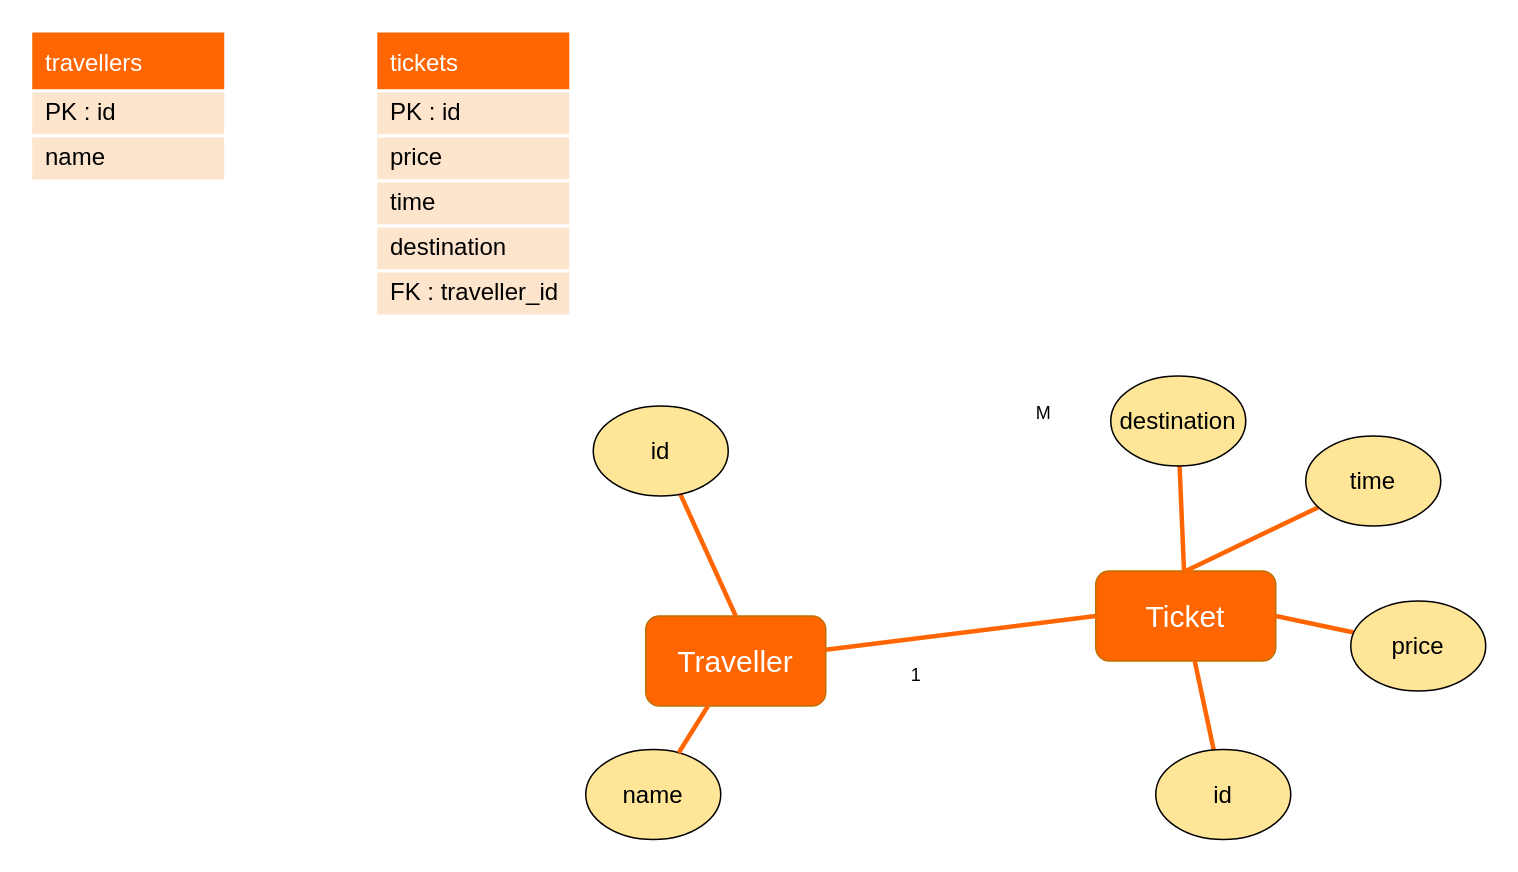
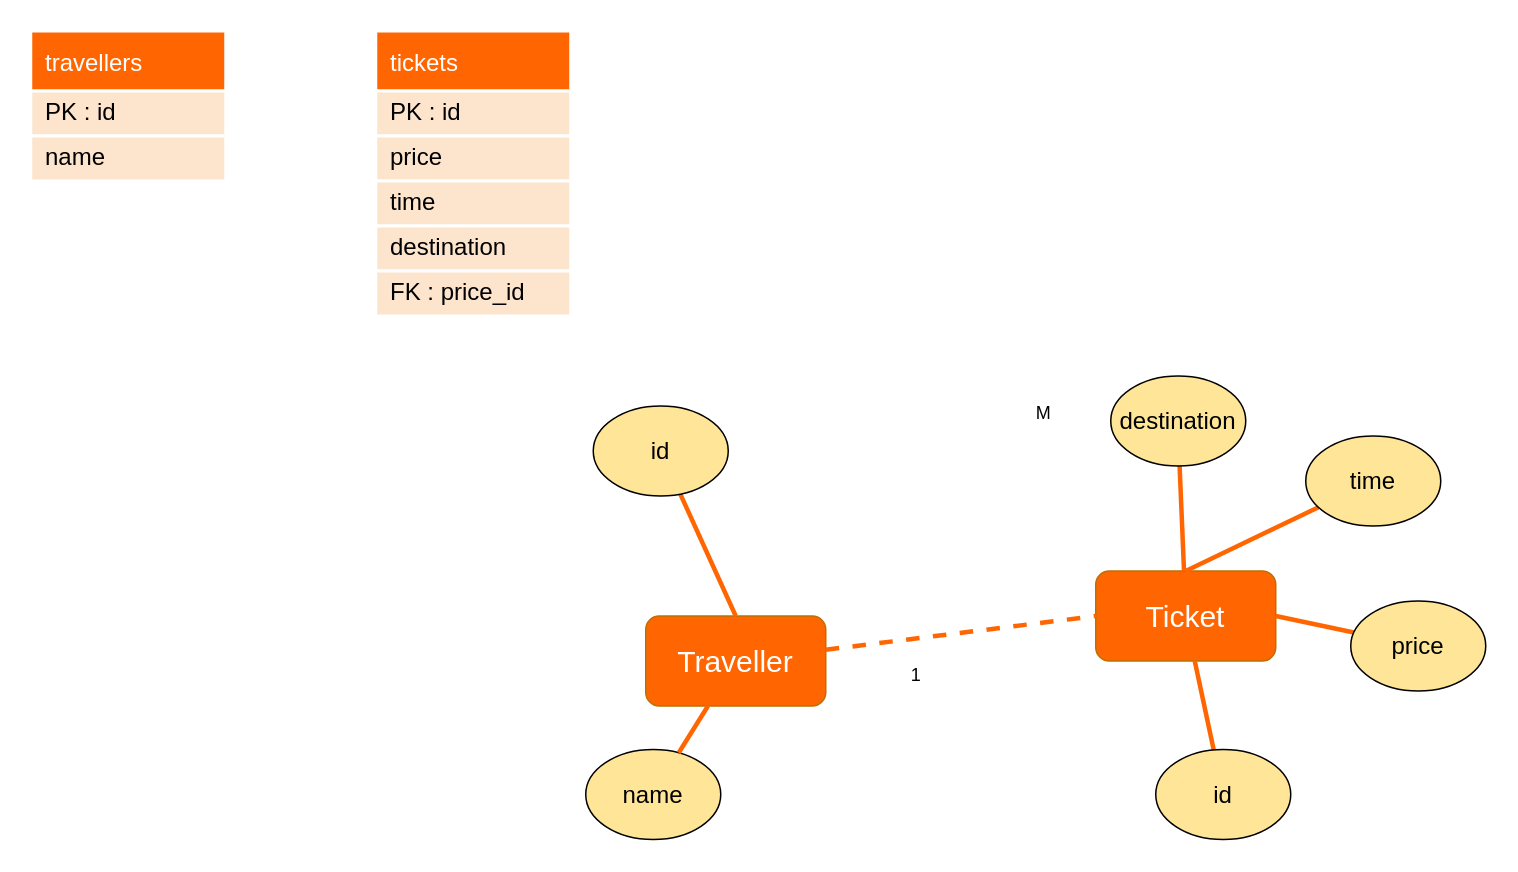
(486, 292) -> (462, 292)
(845, 647) -> (845, 647)
